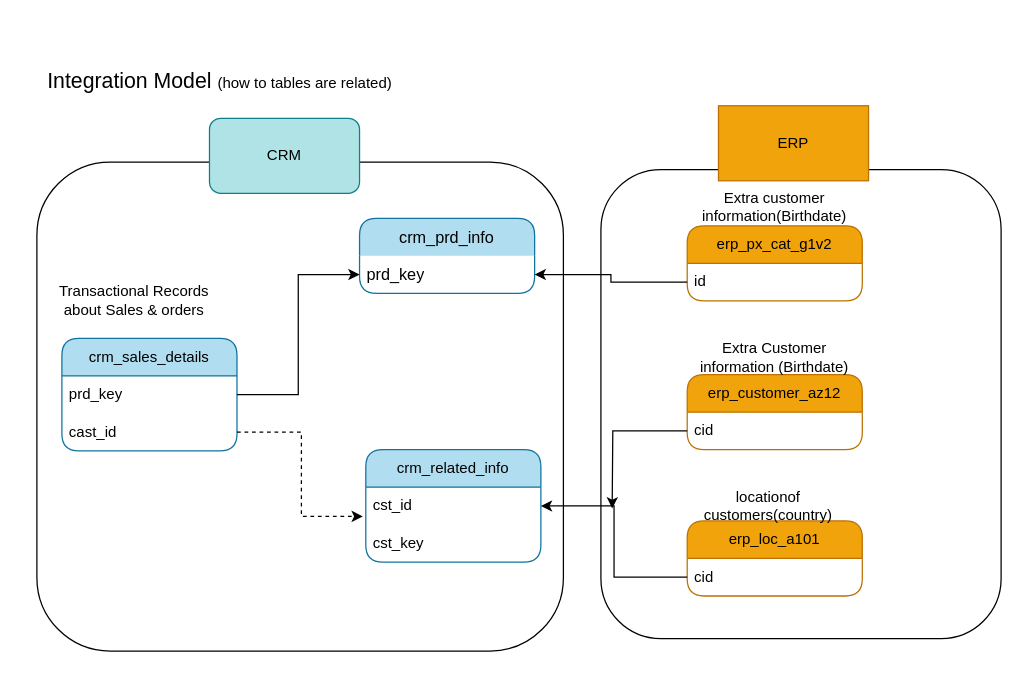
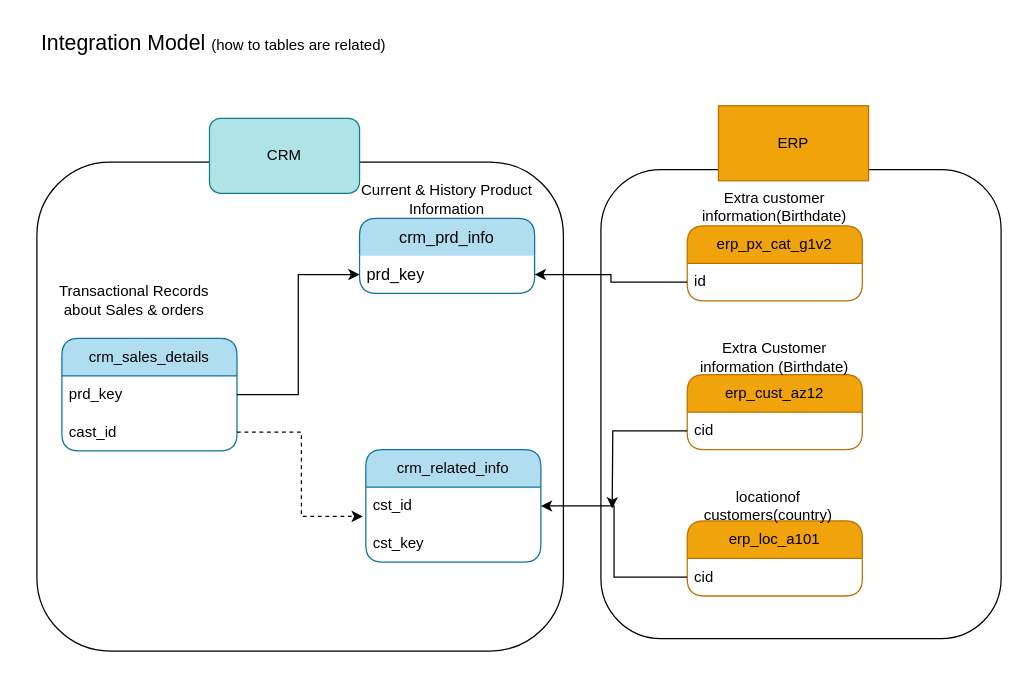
(219, 82) -> (213, 44)
none -> (447, 199)
(774, 393) -> (774, 393)
